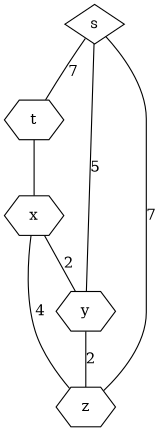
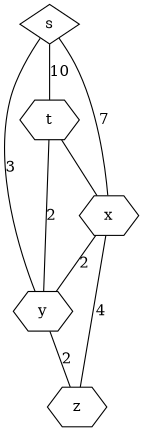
(74, 72) -> (60, 72)
(96, 168) -> (11, 168)
(146, 215) -> (94, 113)
none -> (46, 216)
